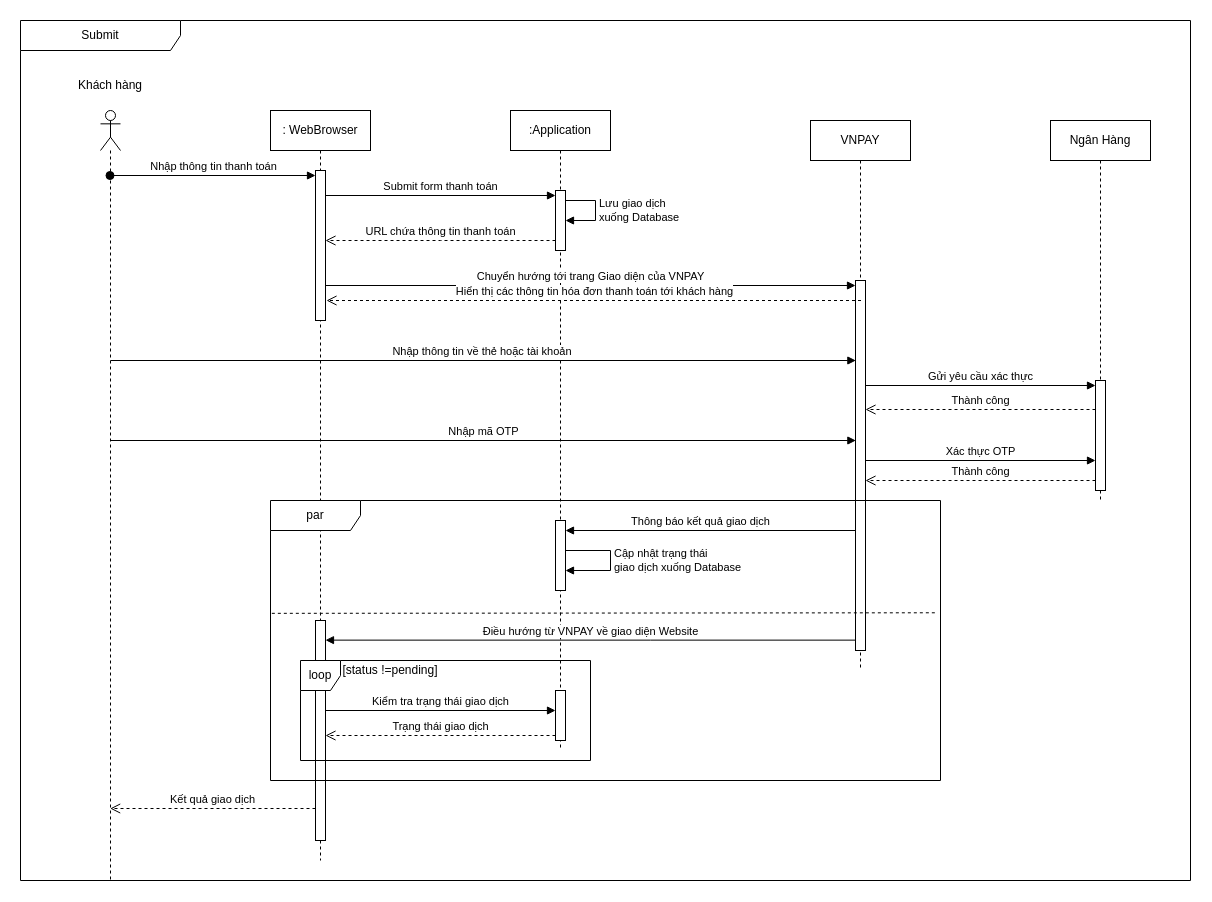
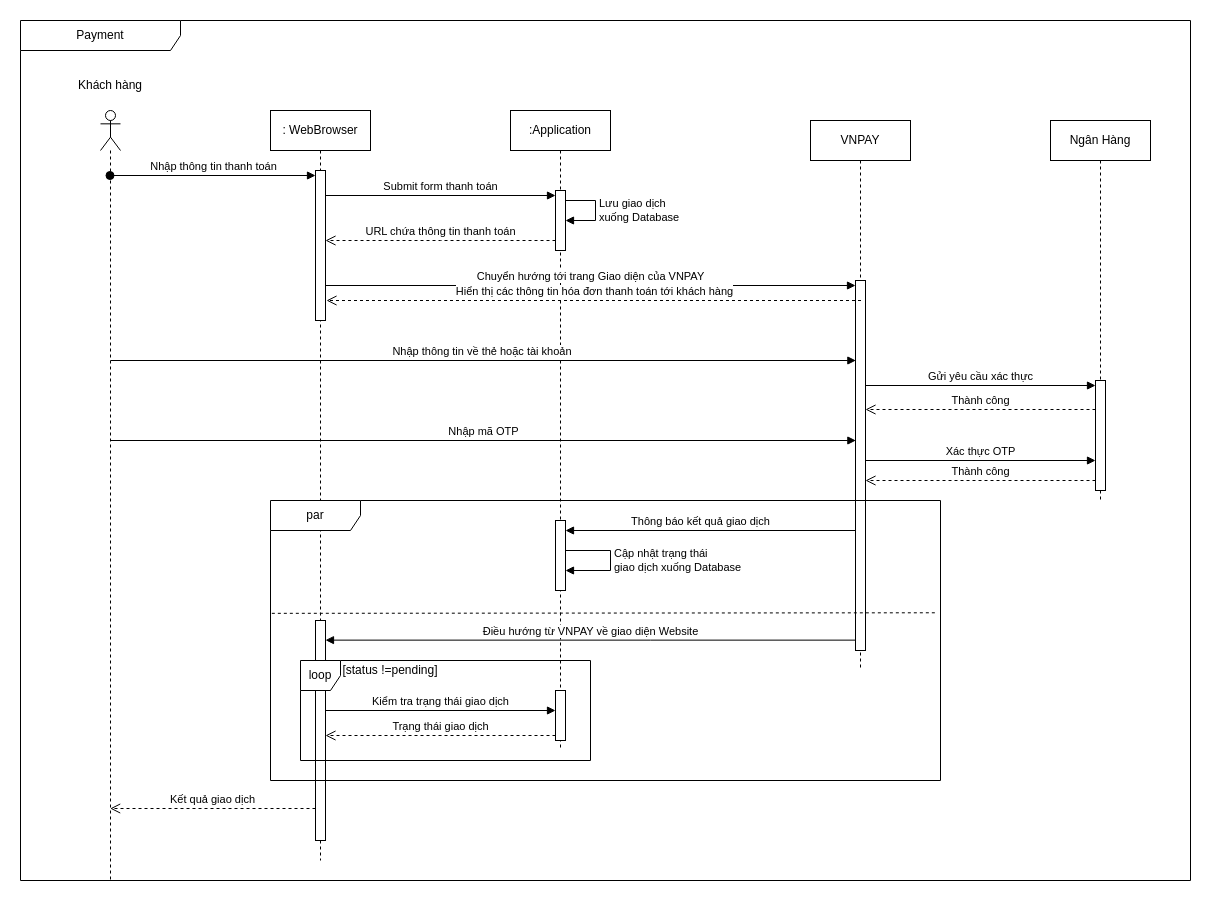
(101, 36) -> (101, 36)
